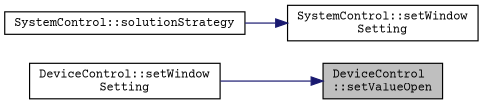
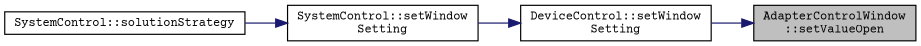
none -> (493, 23)
(383, 81) -> (835, 23)
